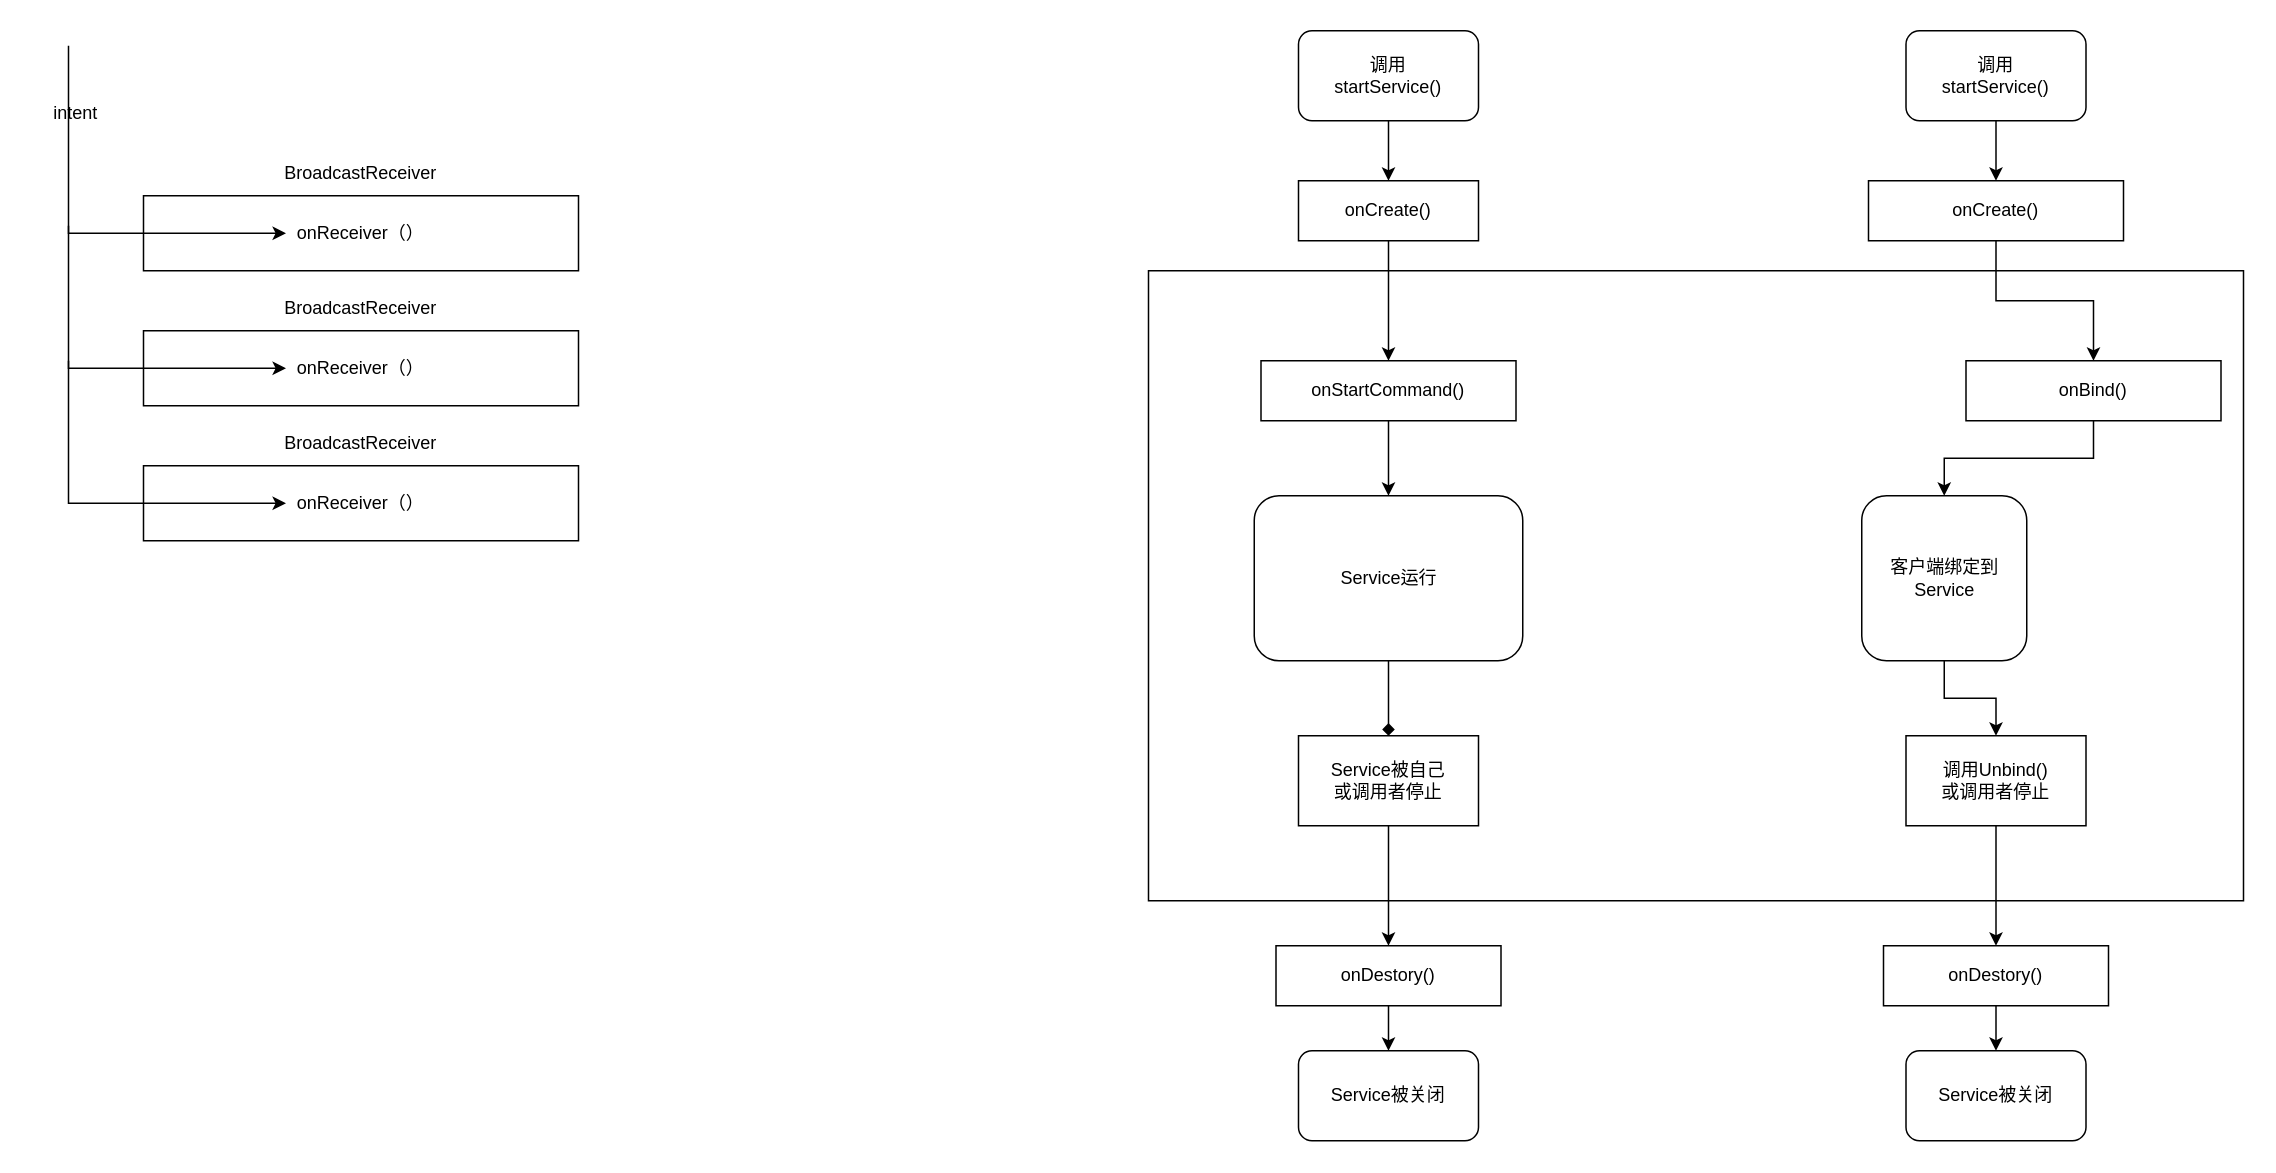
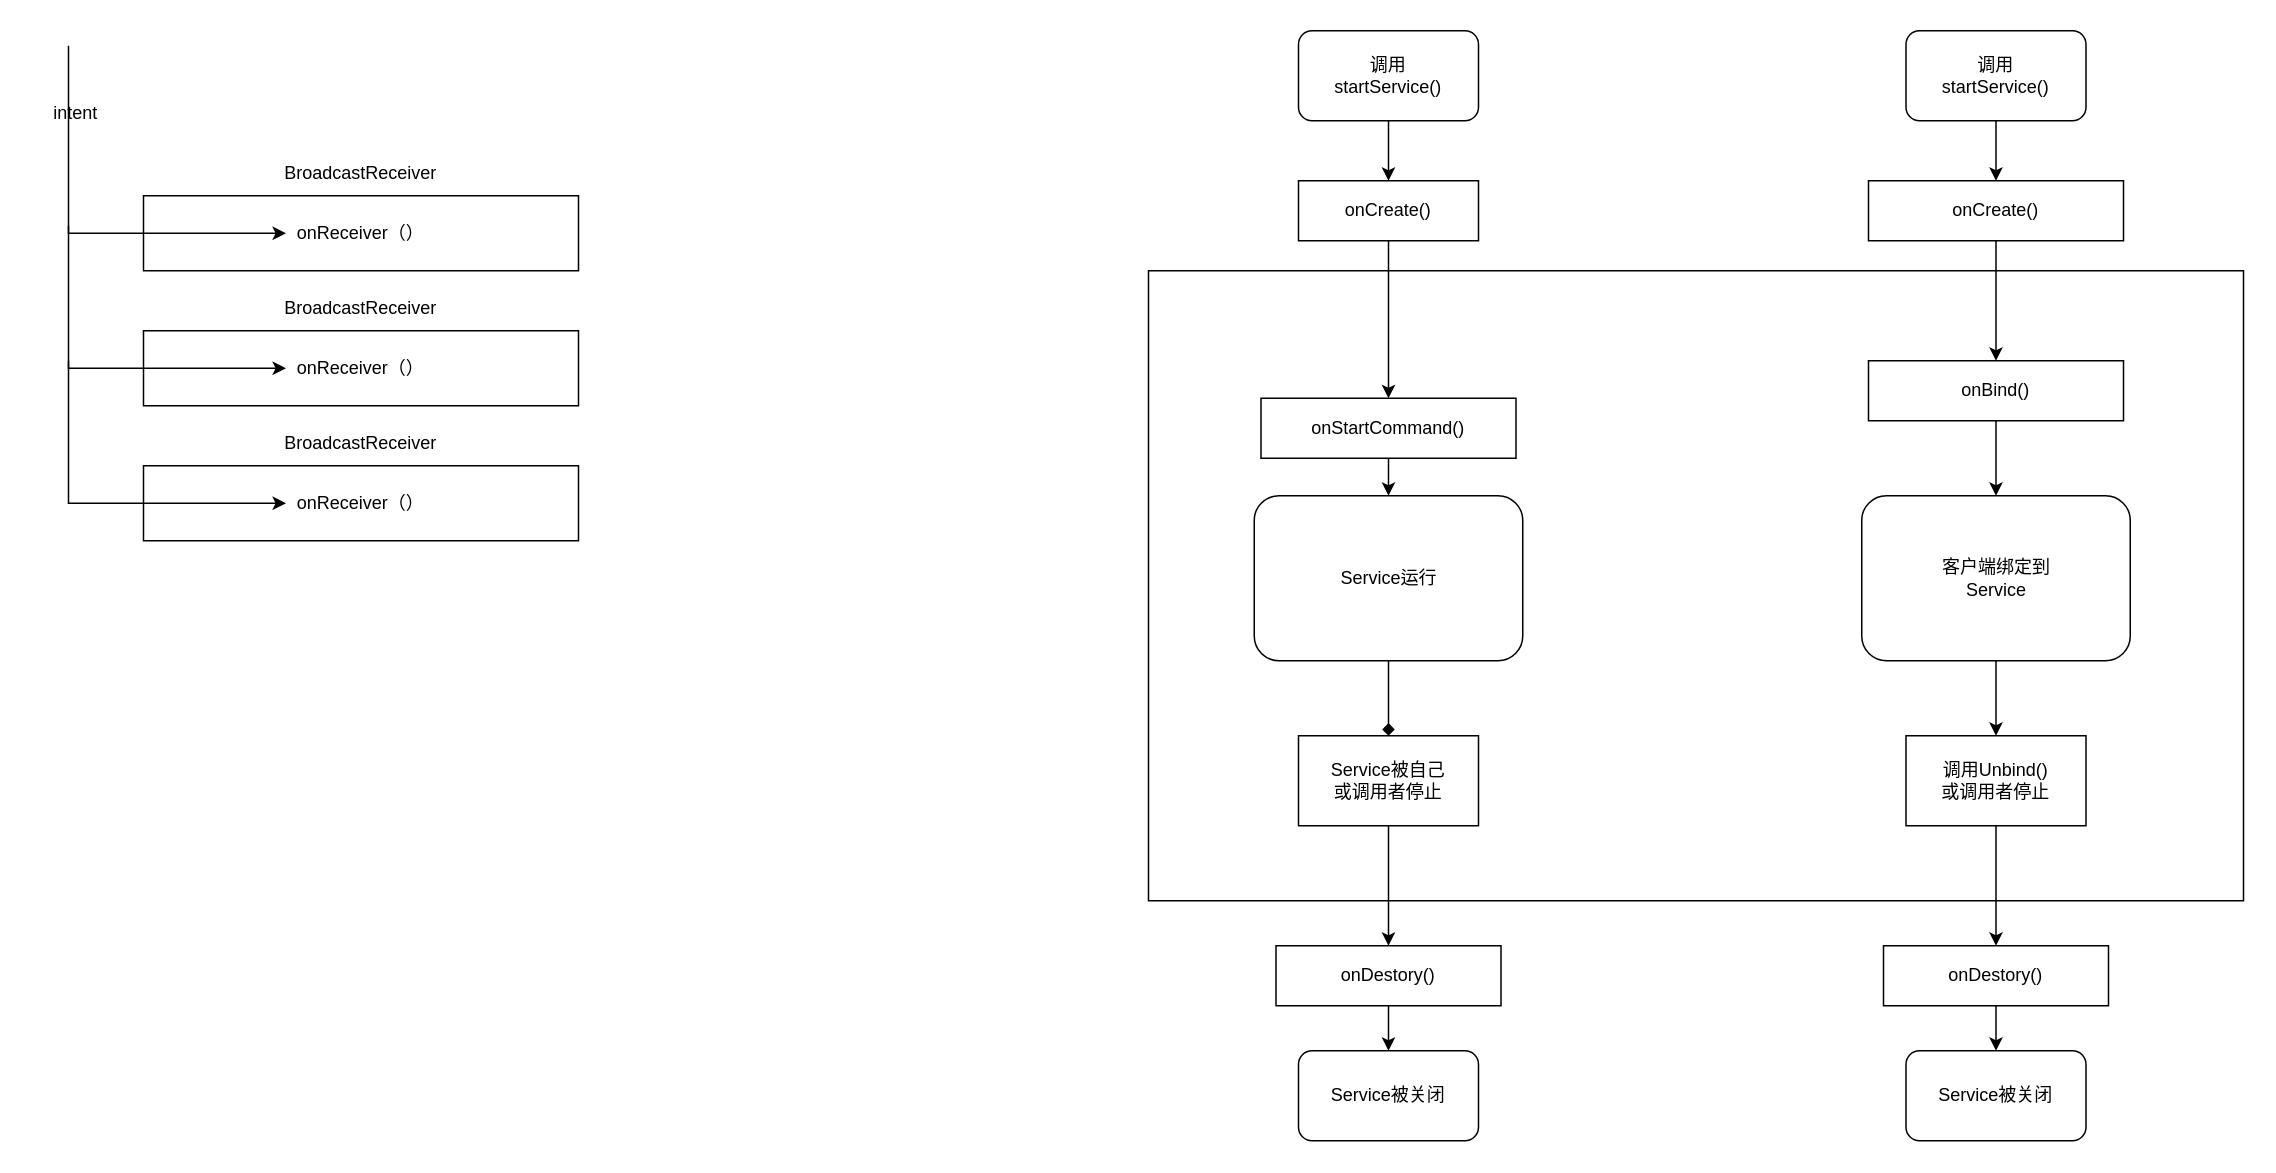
(1388, 391) -> (1388, 428)
(2093, 391) -> (1996, 391)
(1944, 578) -> (1996, 578)
